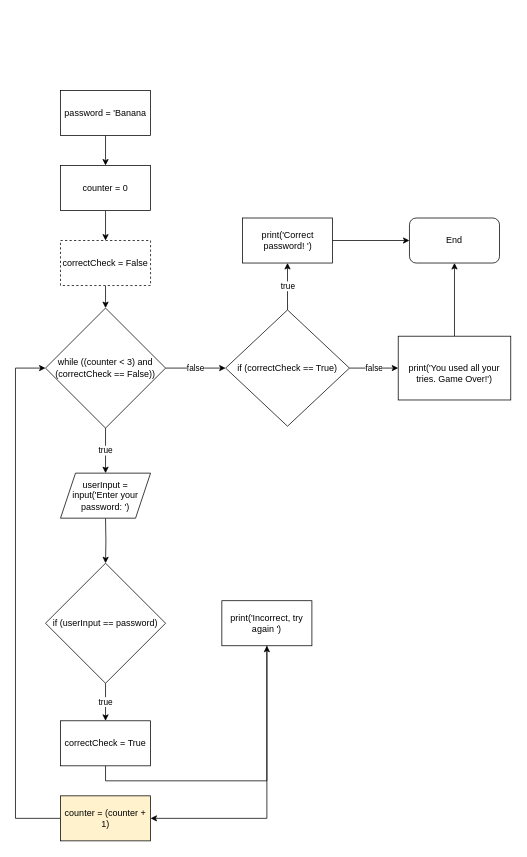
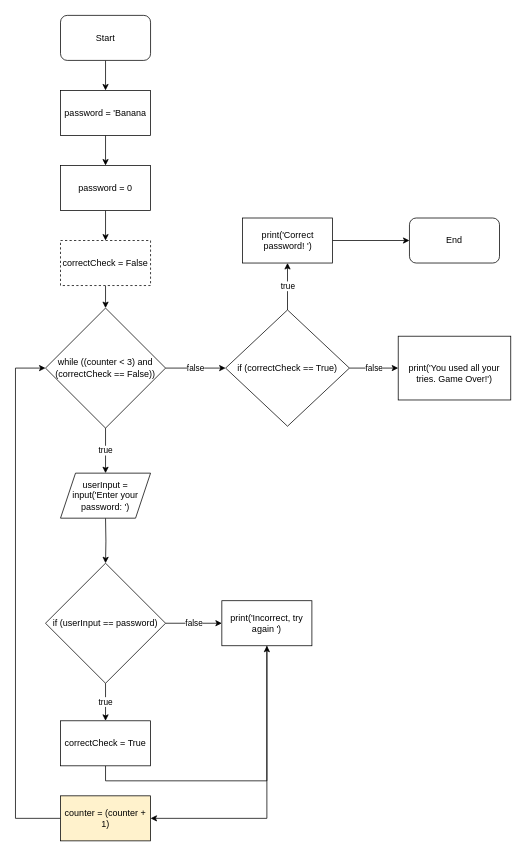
none -> (105, 38)
none -> (105, 72)
(105, 188) -> (105, 188)
(454, 302) -> none
none -> (191, 623)
